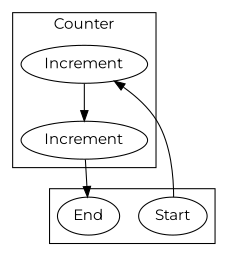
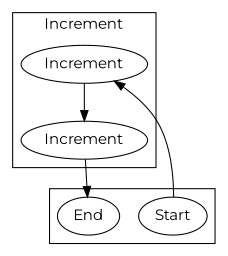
(84, 25) -> (84, 25)
